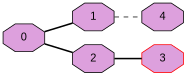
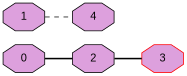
(59, 27) -> none
